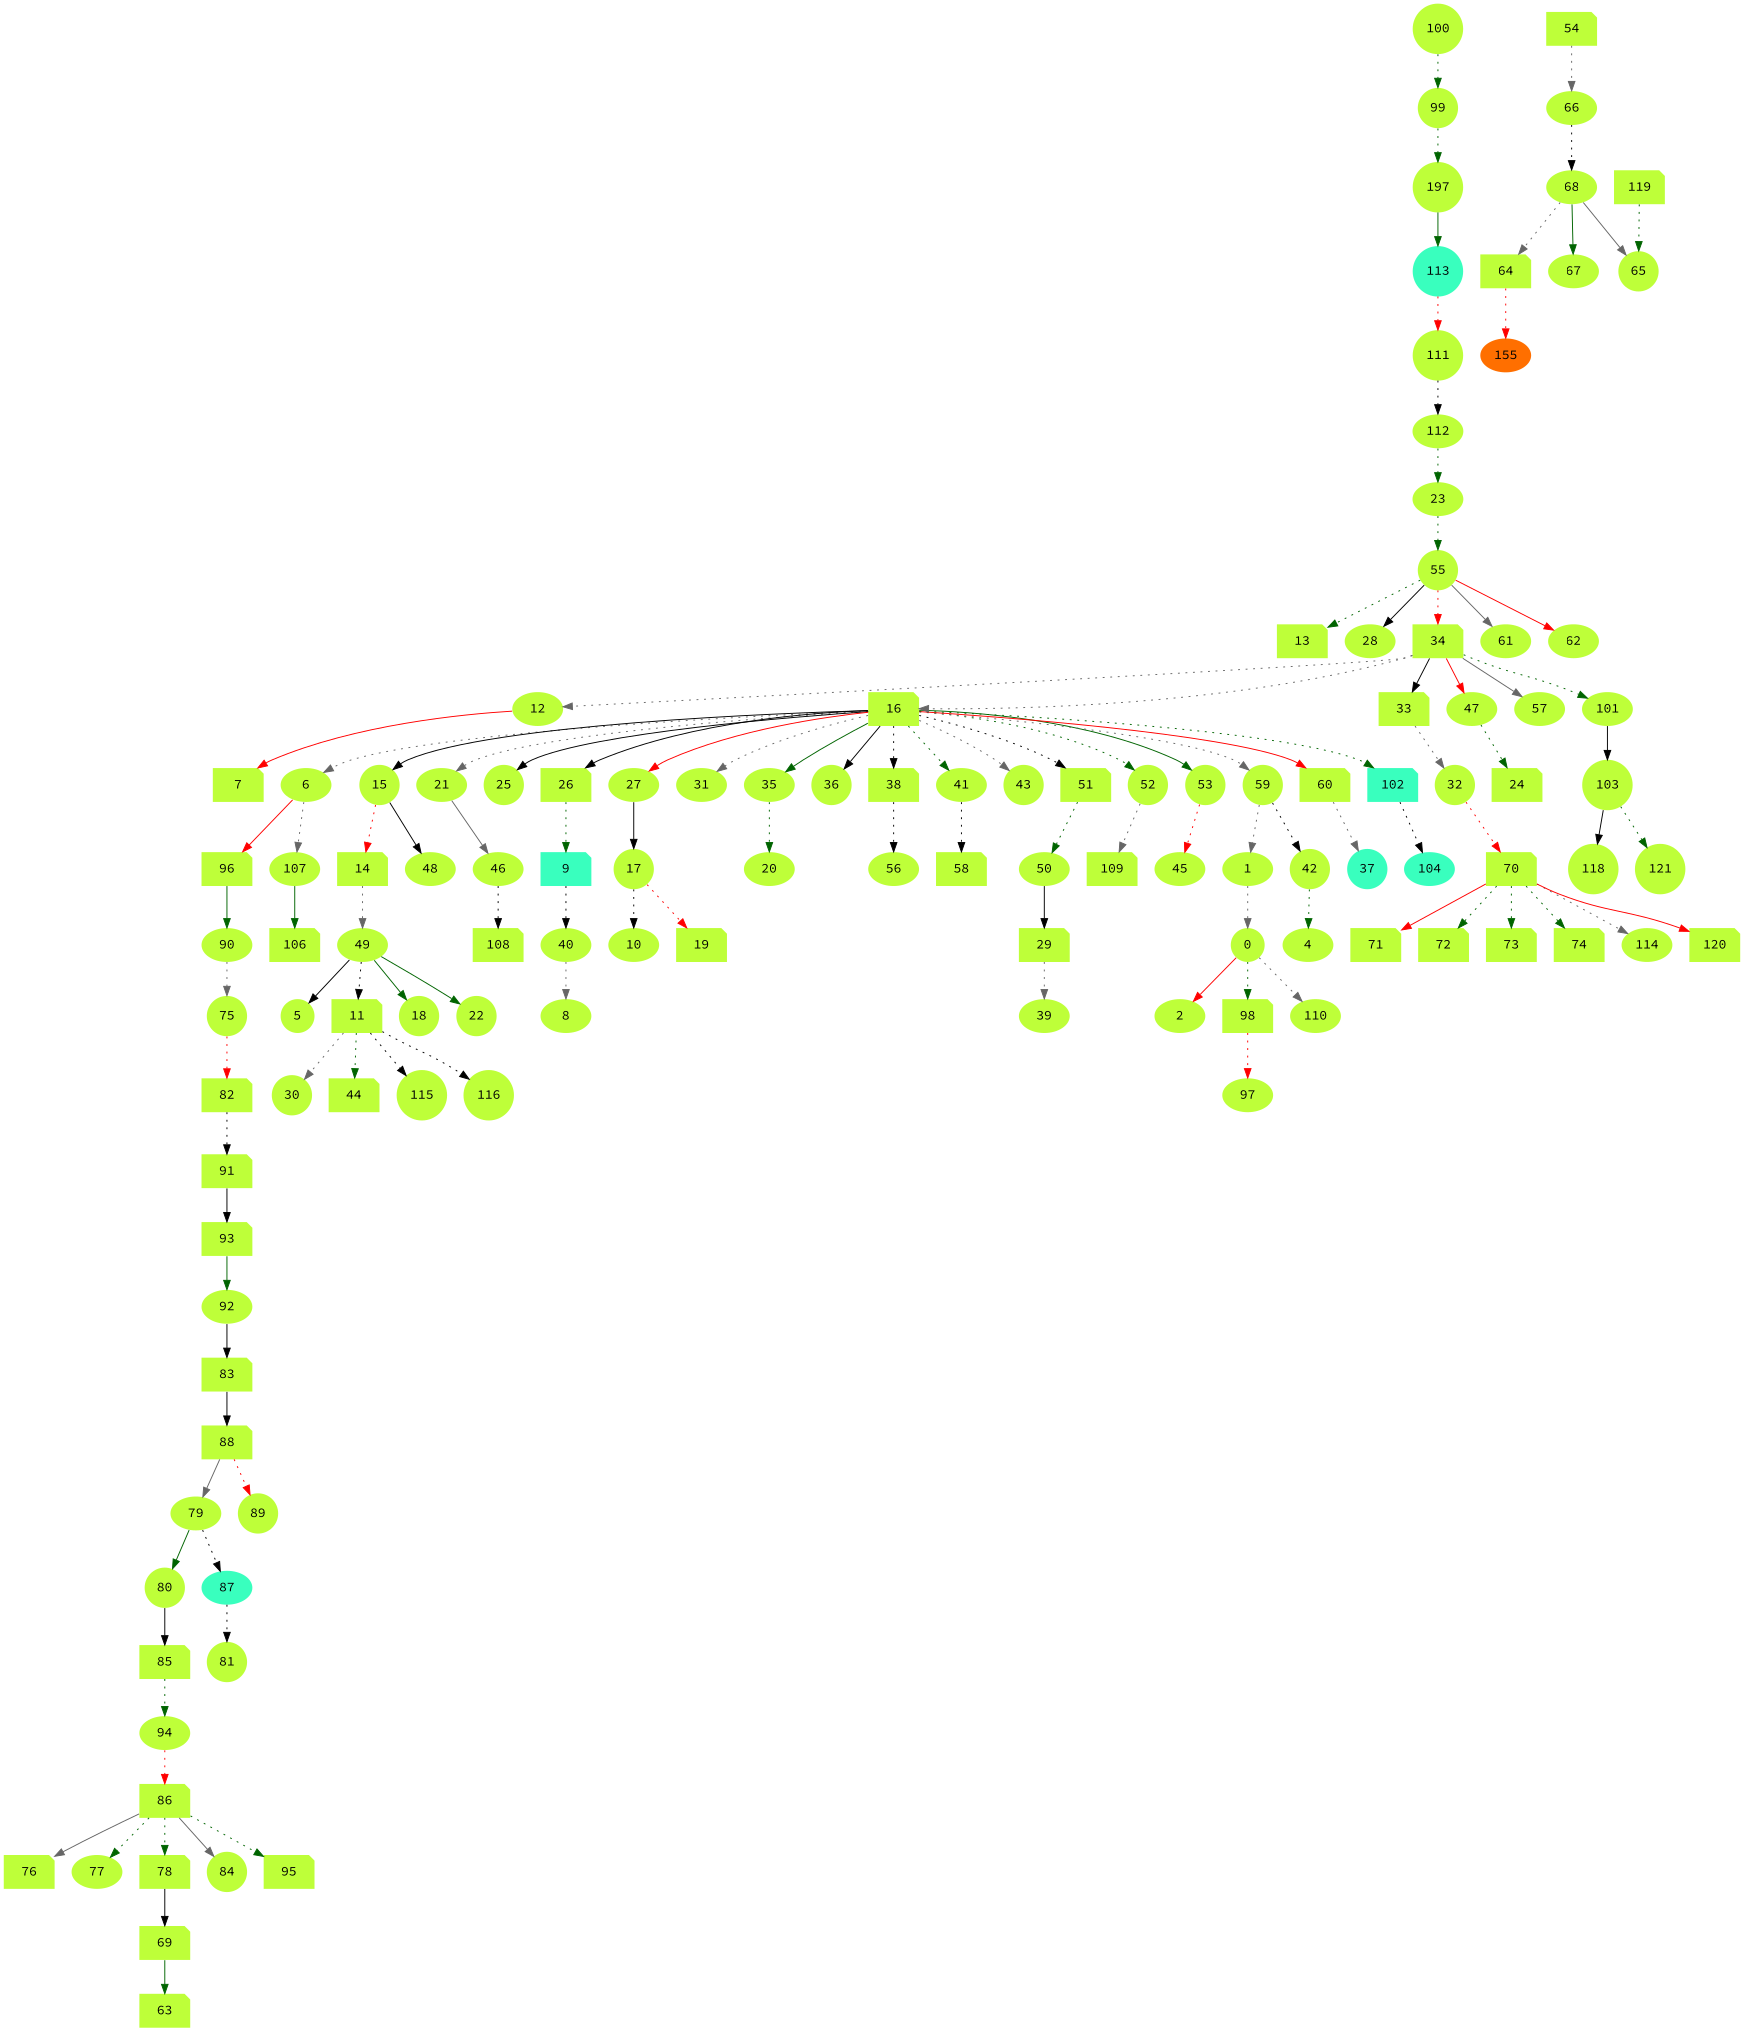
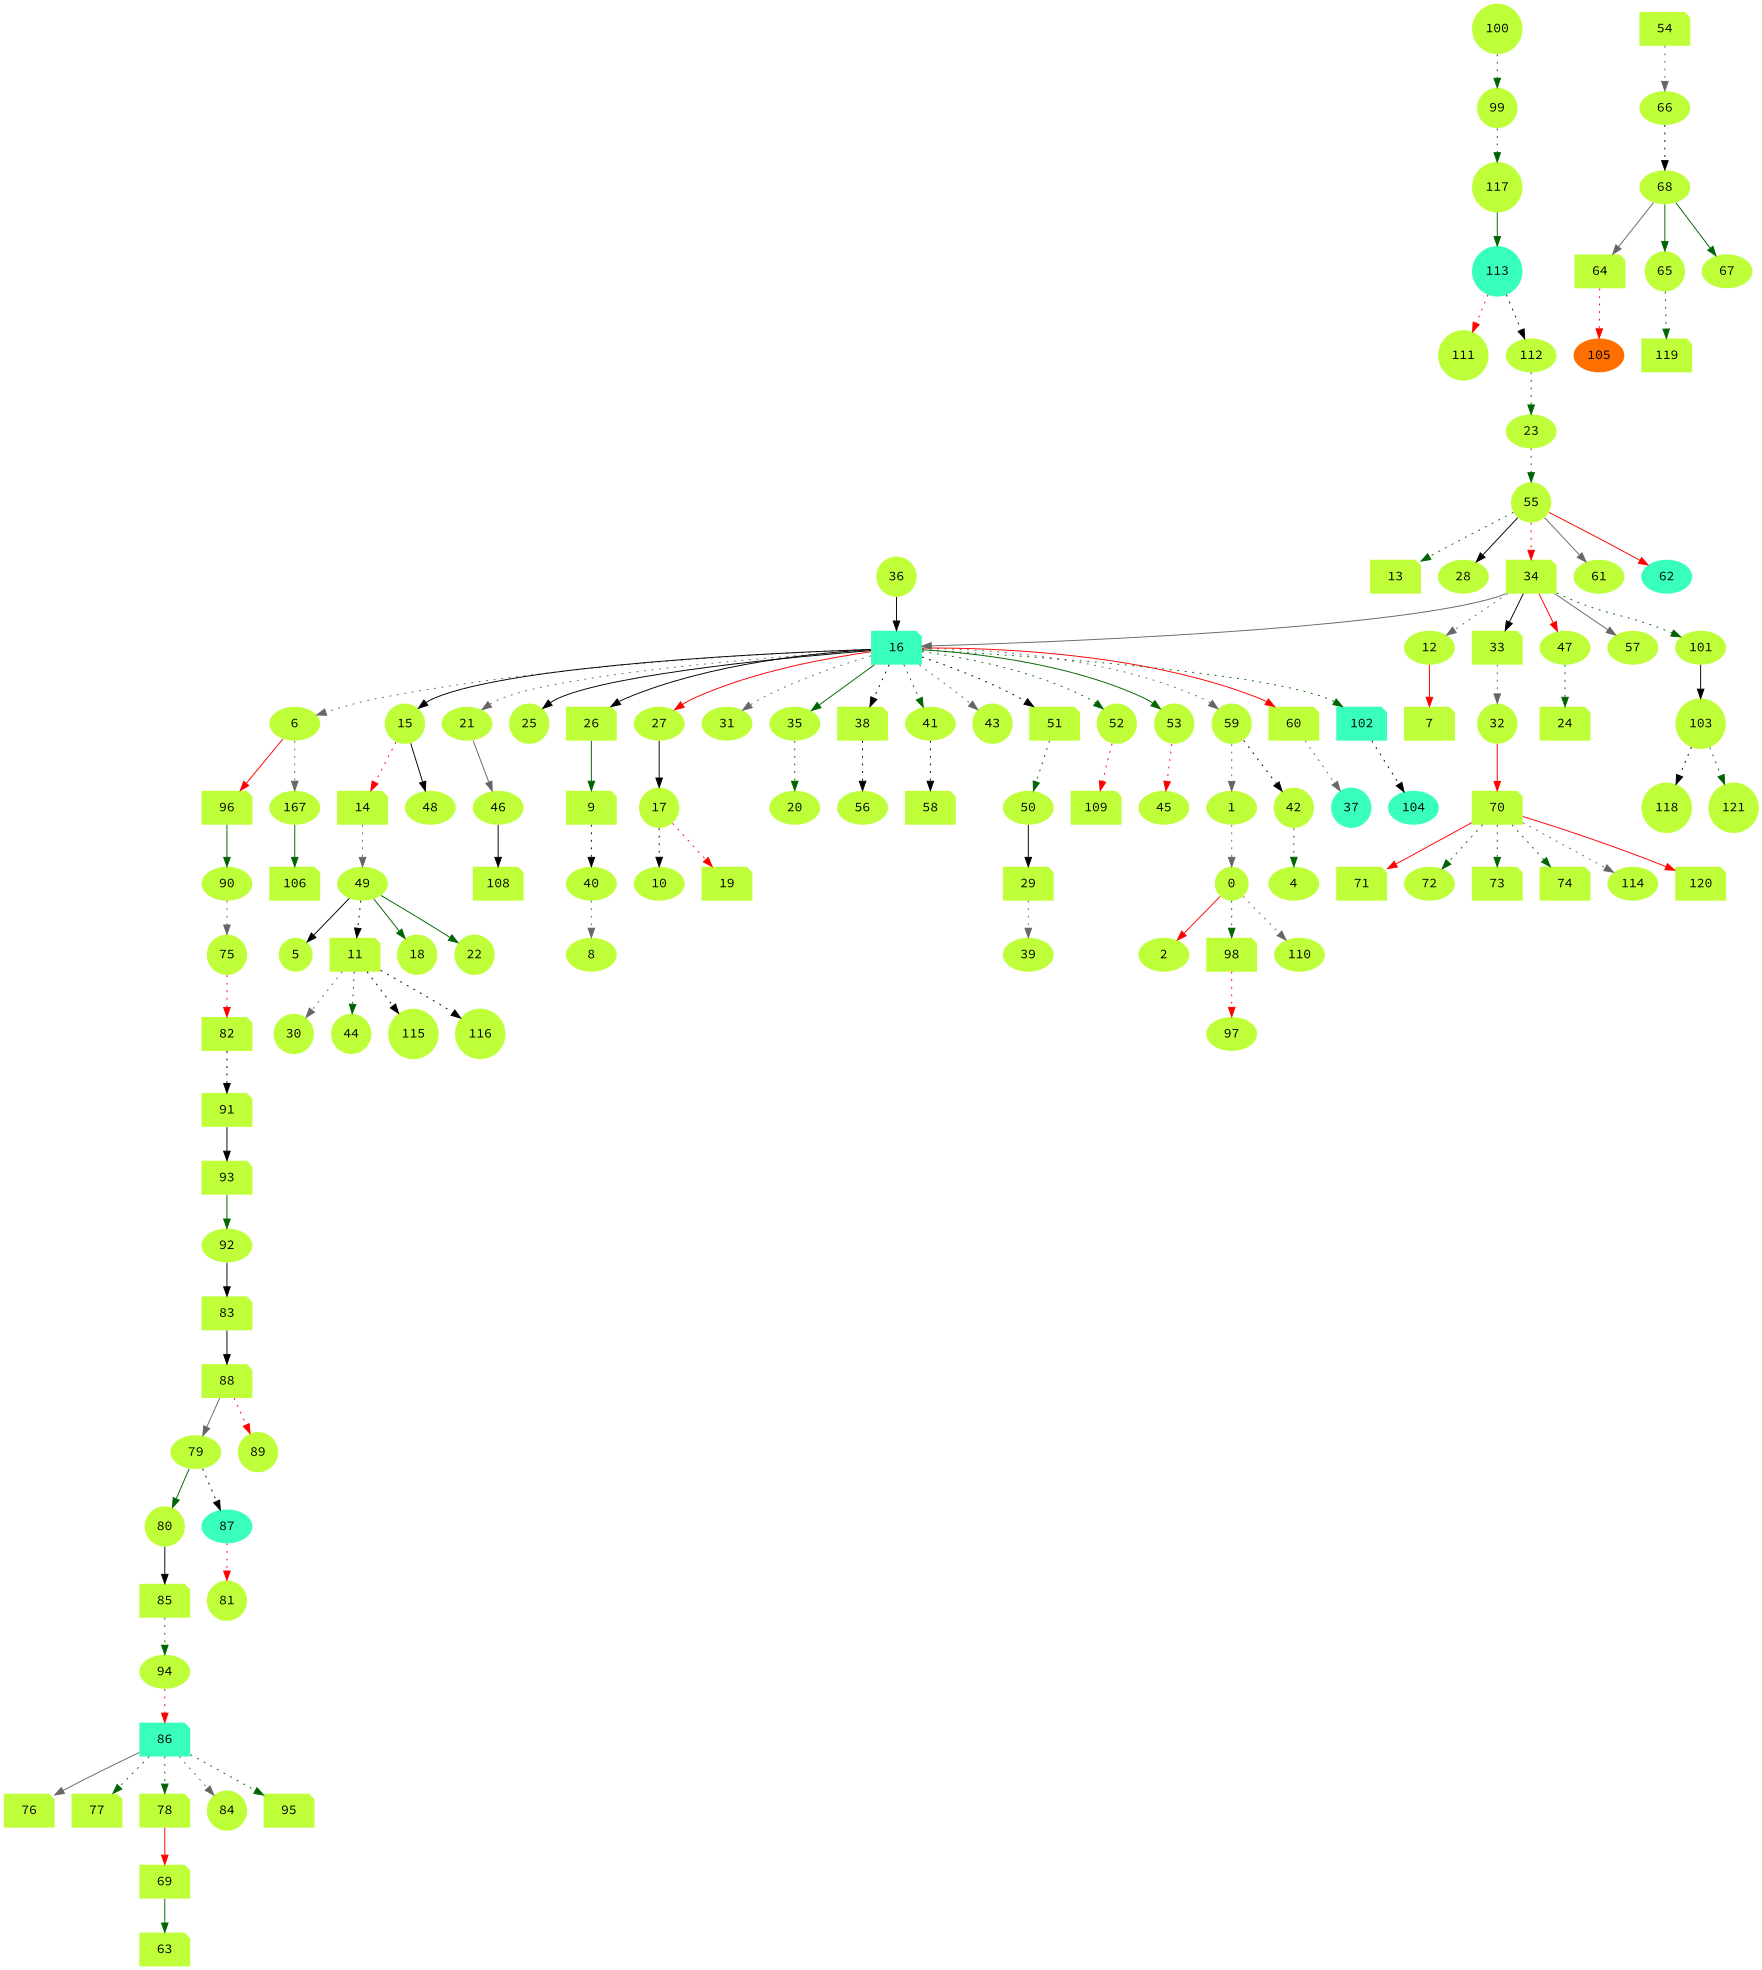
(1438, 187) -> (1497, 187)
(1639, 223) -> (1666, 310)
(1542, 225) -> (1636, 225)
(1602, 225) -> (1665, 223)
(1506, 355) -> (1599, 355)
(1438, 392) -> (1514, 312)
(1574, 641) -> (1667, 577)
(1172, 698) -> (1220, 632)
(894, 709) -> (896, 648)
(865, 744) -> (896, 609)
(566, 822) -> (591, 761)
(1601, 822) -> (1686, 761)
(1132, 823) -> (1107, 763)
(1480, 823) -> (1497, 763)
(295, 869) -> (295, 808)
(566, 869) -> (591, 808)
(498, 902) -> (498, 841)
(1444, 945) -> (1429, 884)
(354, 1095) -> (351, 1034)
(227, 1618) -> (227, 1557)
(165, 1801) -> (165, 1740)
(193, 1834) -> (193, 1772)
(97, 1872) -> (97, 1811)
(165, 1903) -> (165, 1841)
